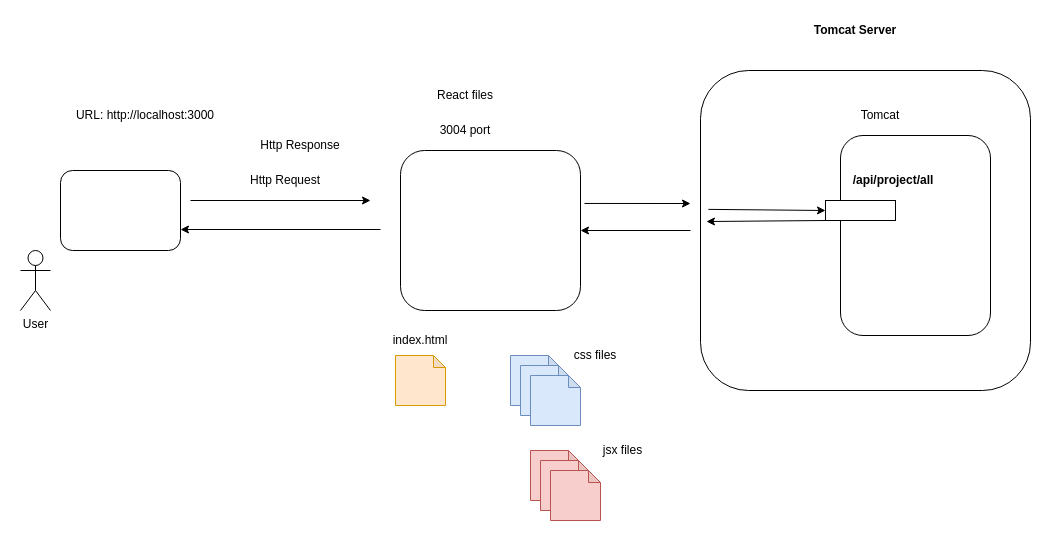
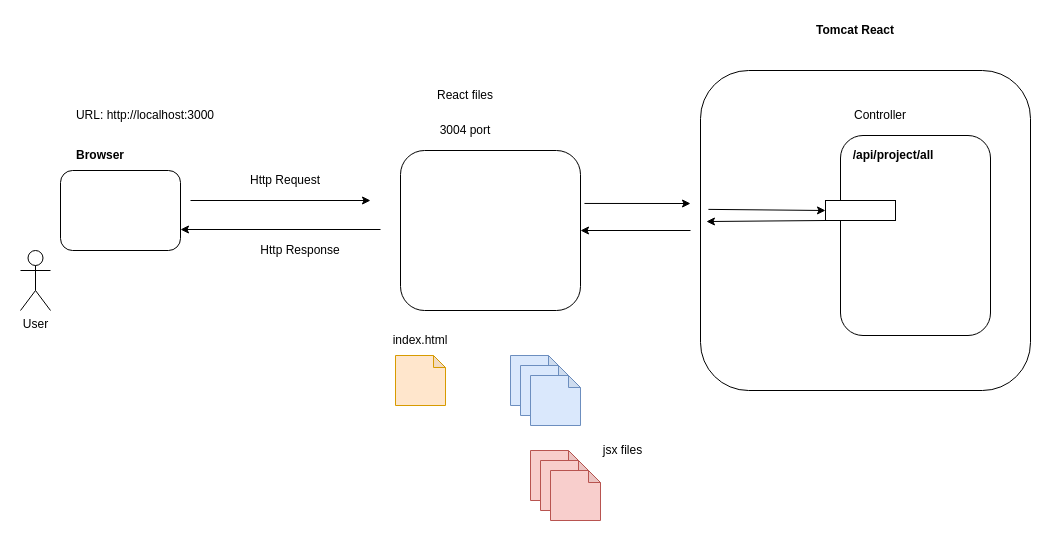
(856, 31) -> (856, 31)
(881, 116) -> (881, 116)
(301, 146) -> (301, 251)
none -> (101, 156)
(893, 181) -> (893, 156)
(596, 356) -> none
